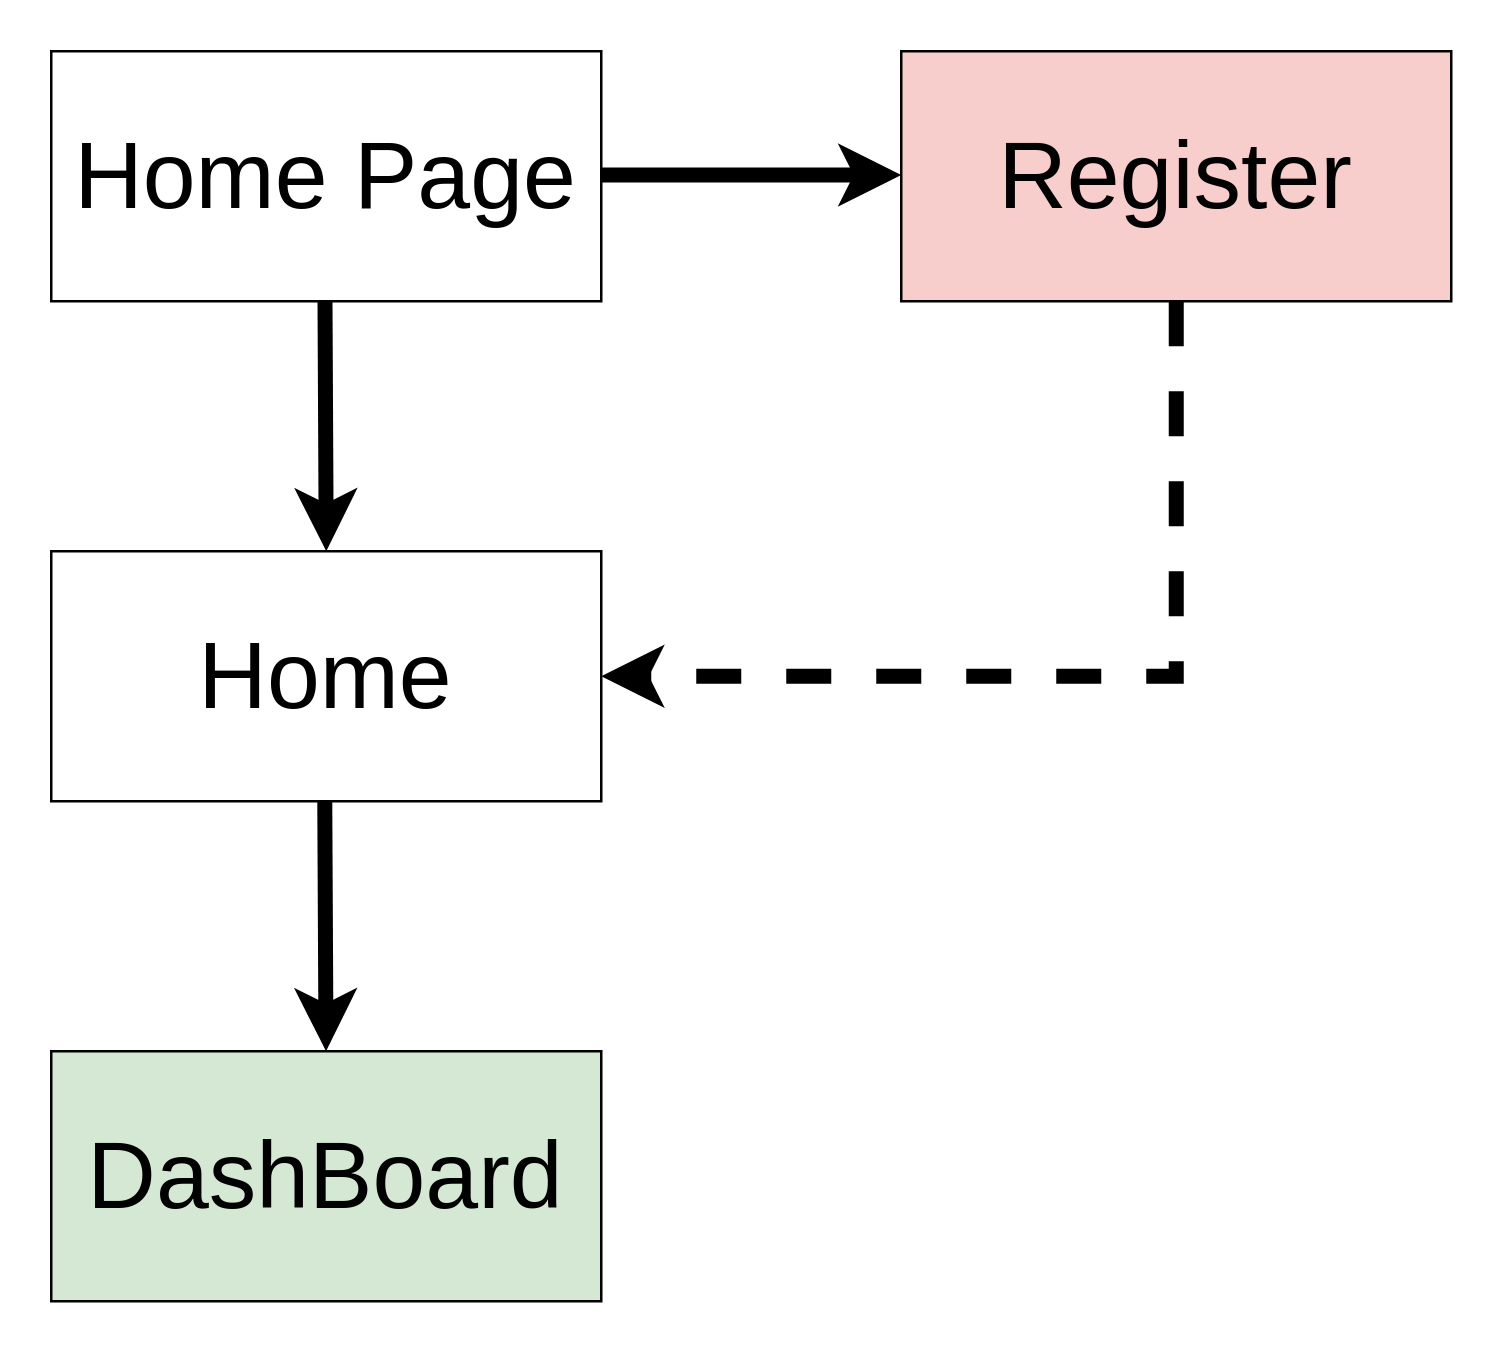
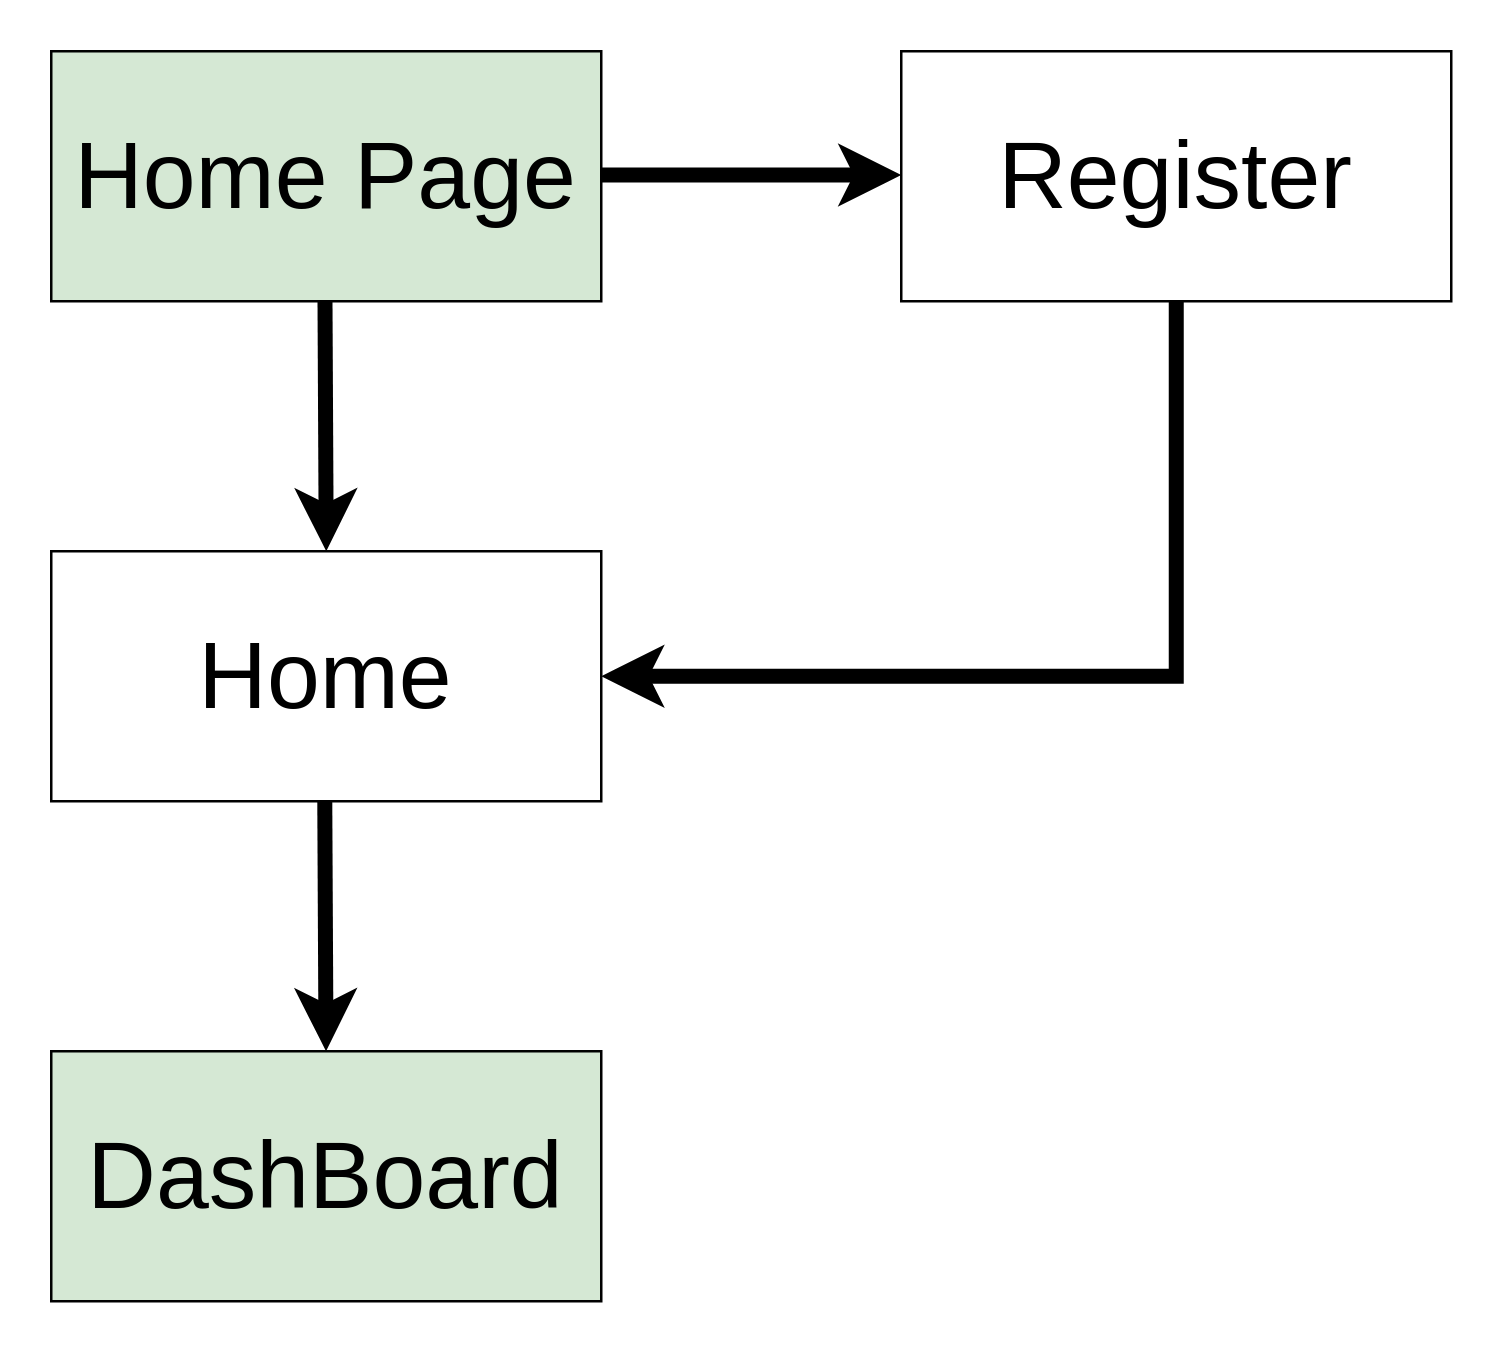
(326, 176) -> (326, 176)
(1176, 176) -> (1176, 176)
(1176, 368) -> (1176, 368)
